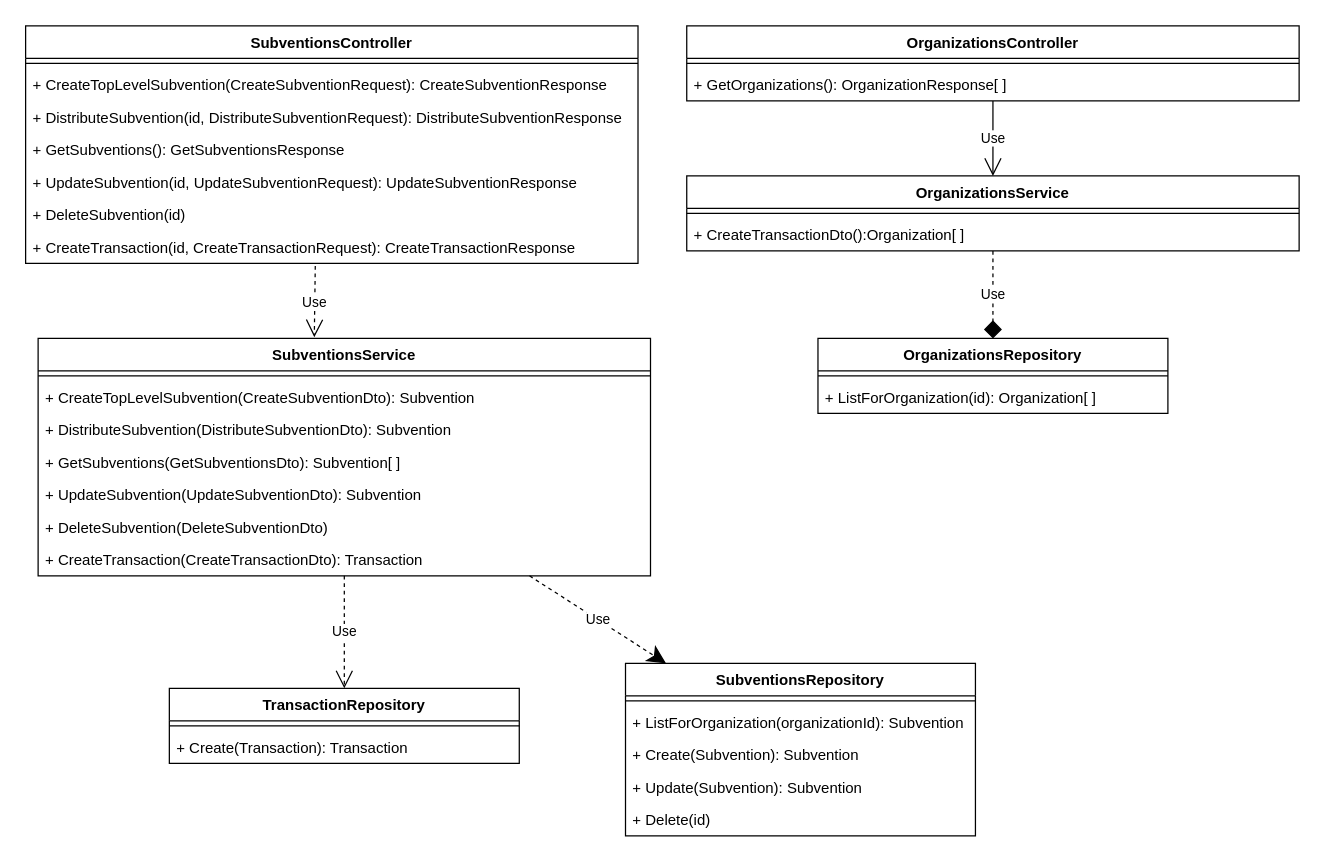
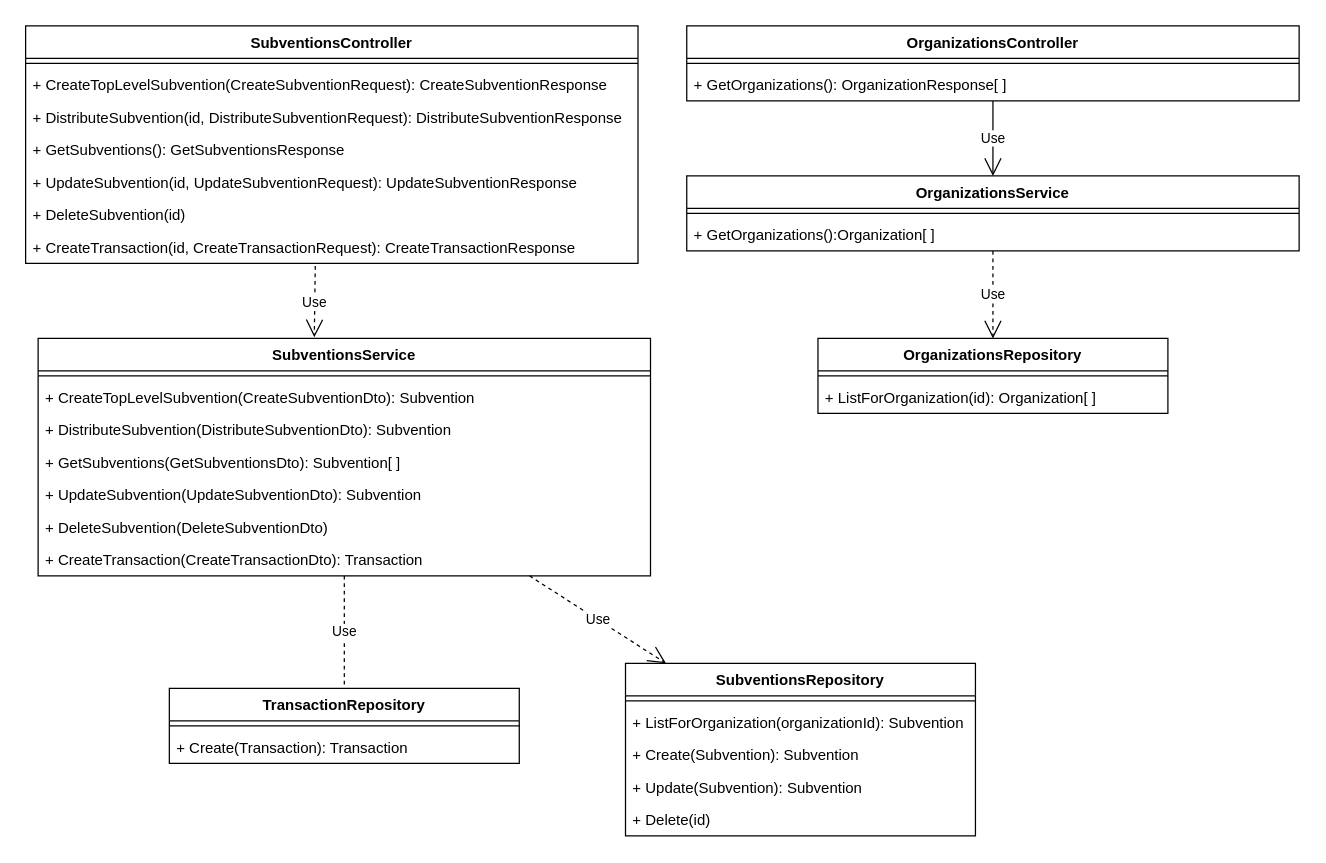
(850, 235) -> (831, 235)
(993, 320) -> (993, 327)
(653, 655) -> (657, 657)
(344, 682) -> (344, 683)
